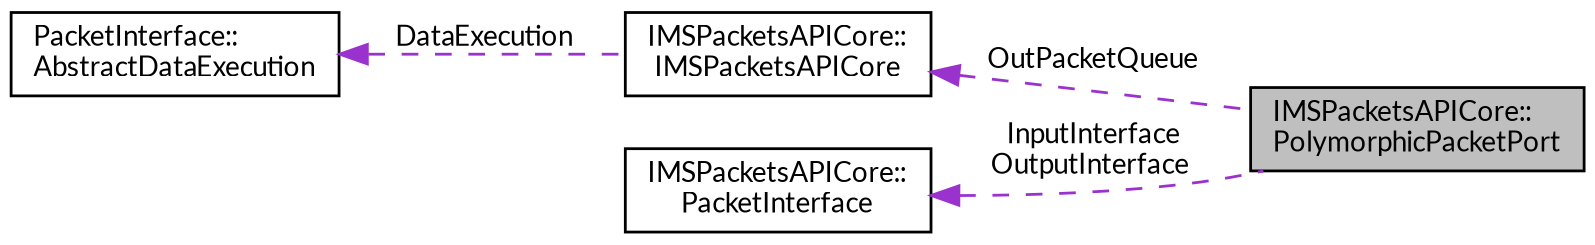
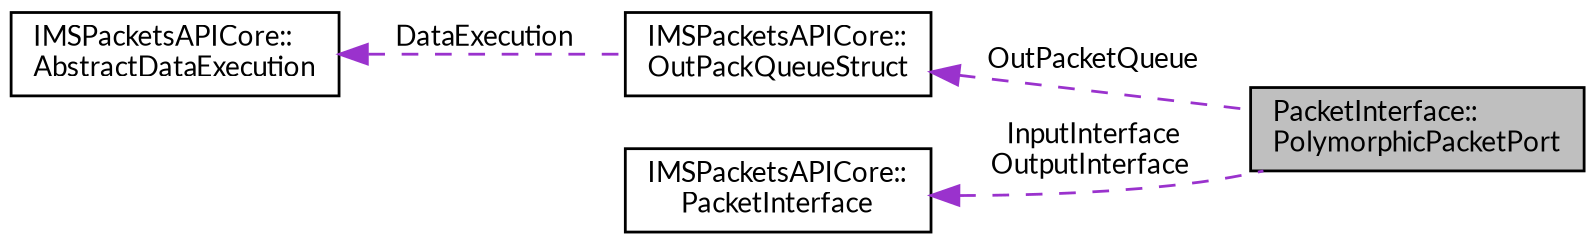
(175, 54) -> (175, 54)
(778, 54) -> (778, 54)
(1417, 129) -> (1417, 129)
